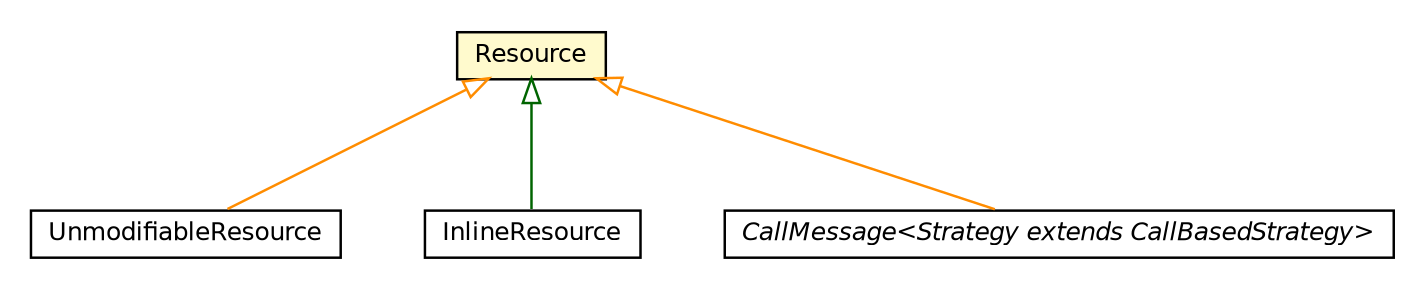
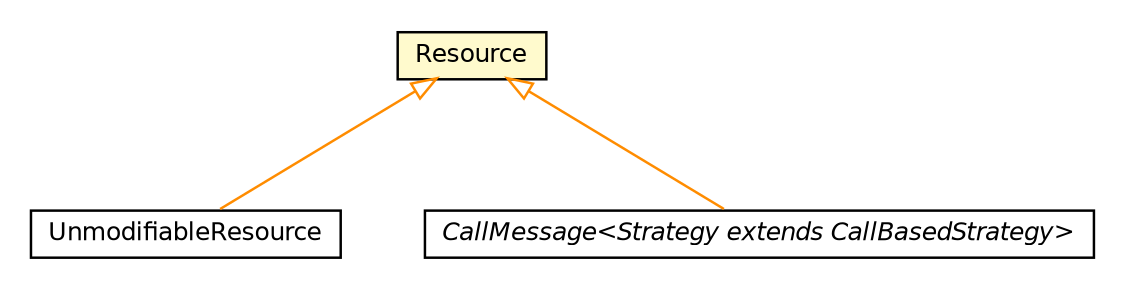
(531, 233) -> none
